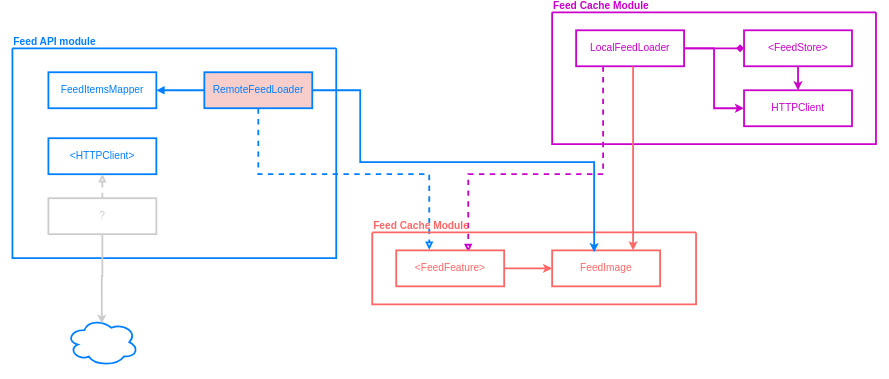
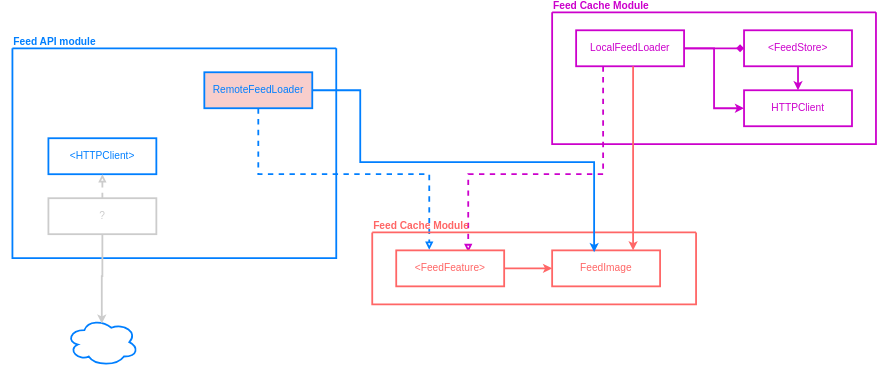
(102, 90) -> none
(184, 90) -> none
